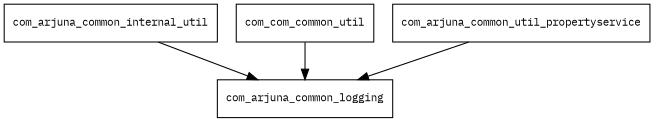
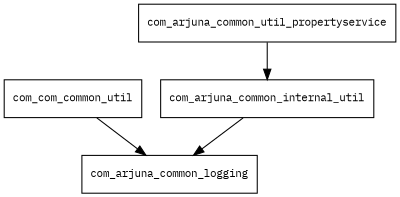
(418, 59) -> (267, 56)
